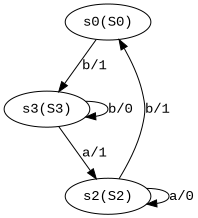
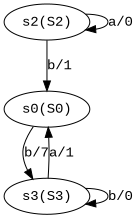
(95, 66) -> (36, 153)
(75, 149) -> (49, 158)
